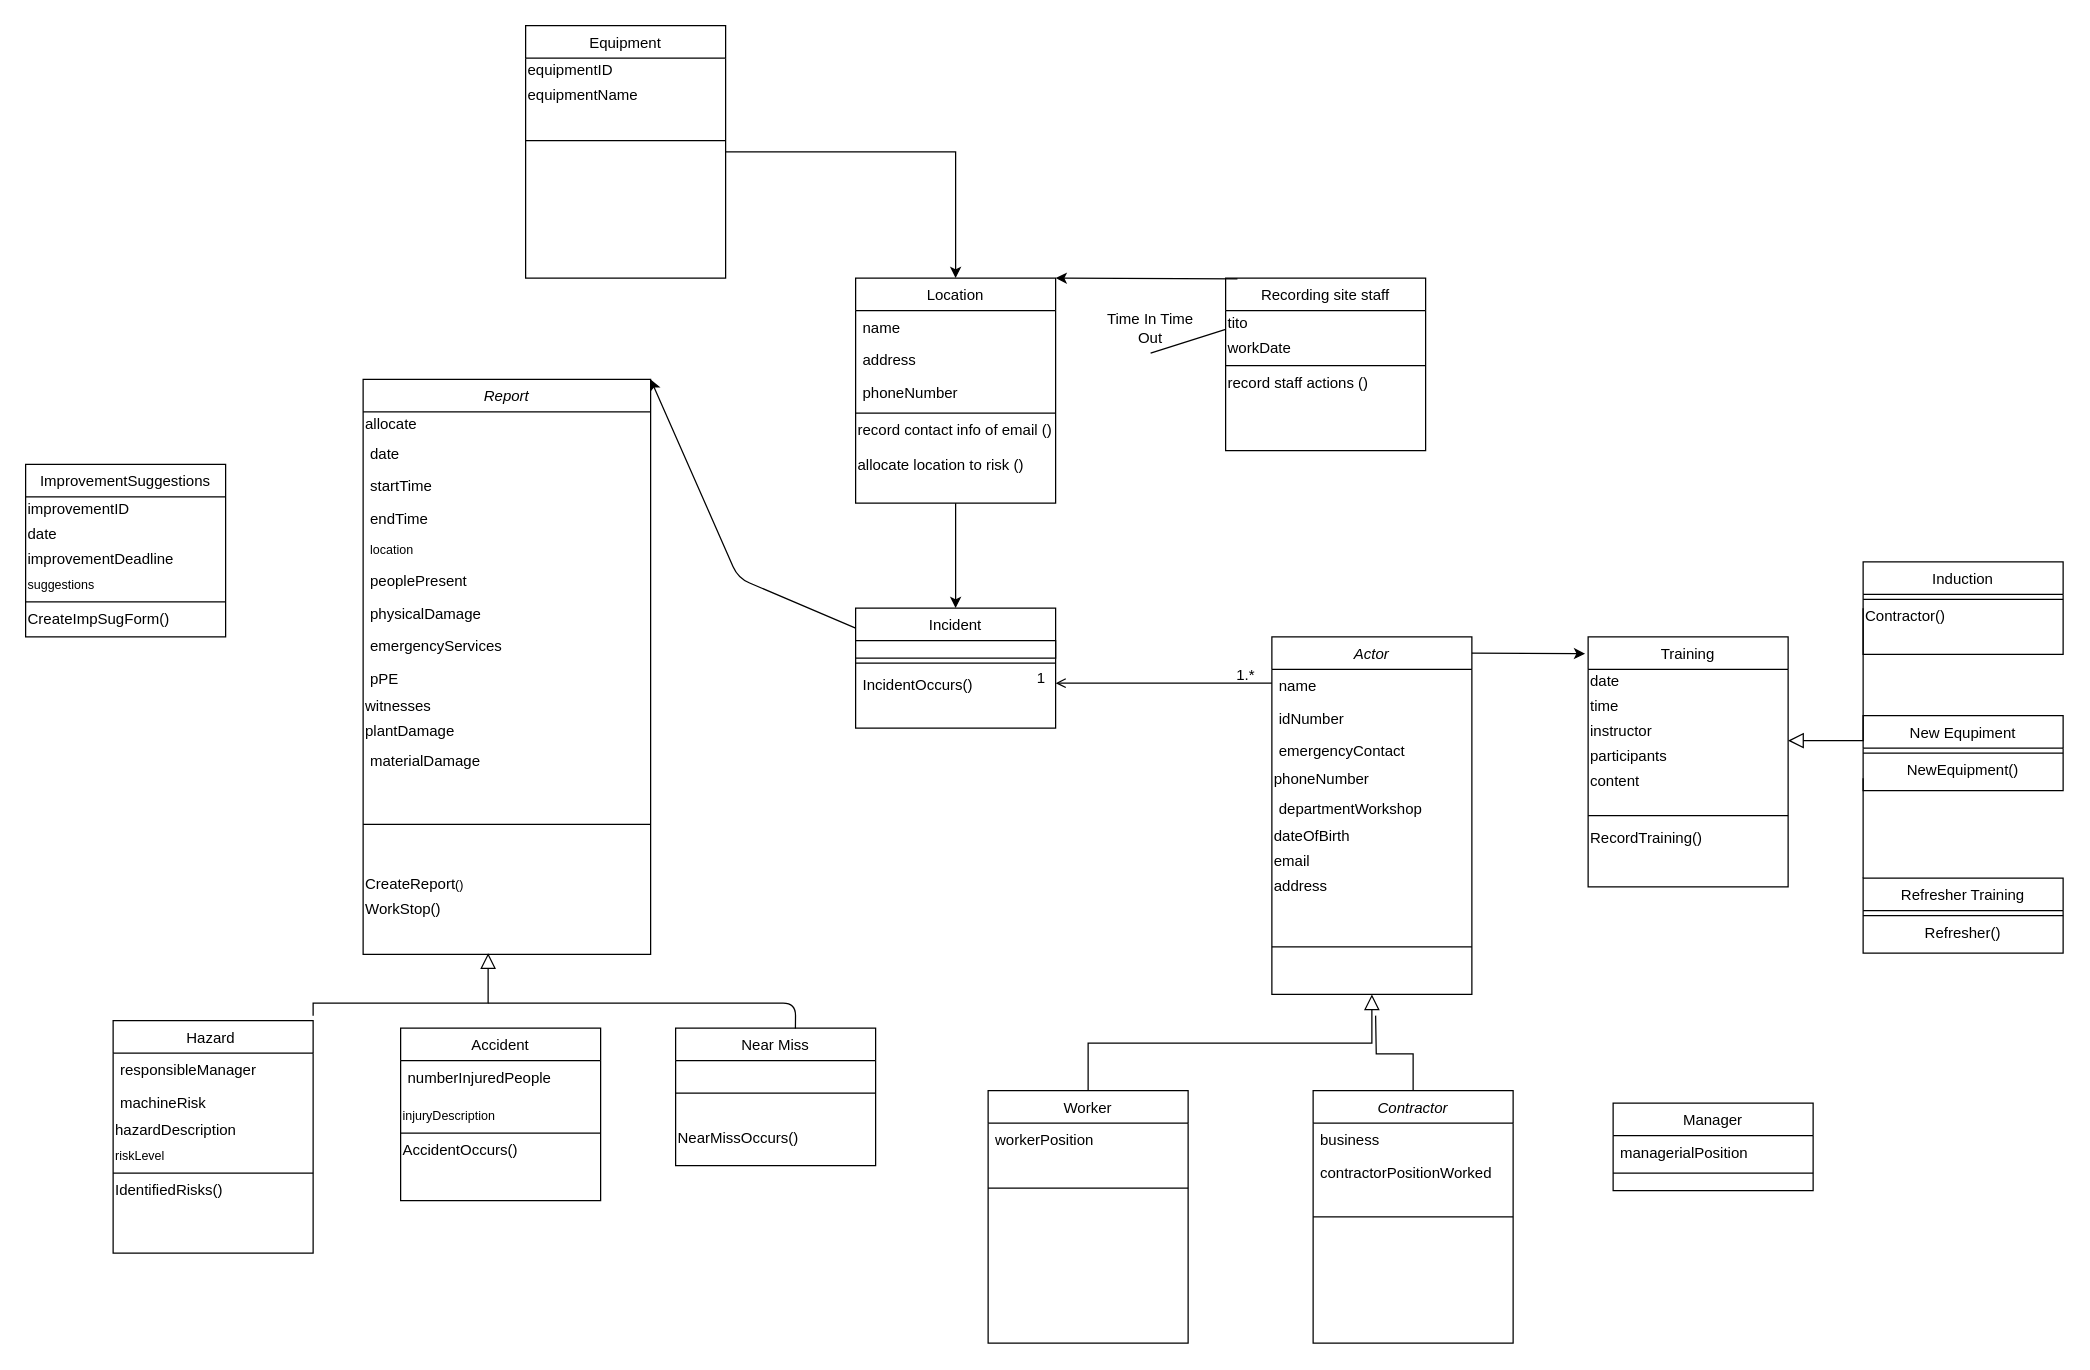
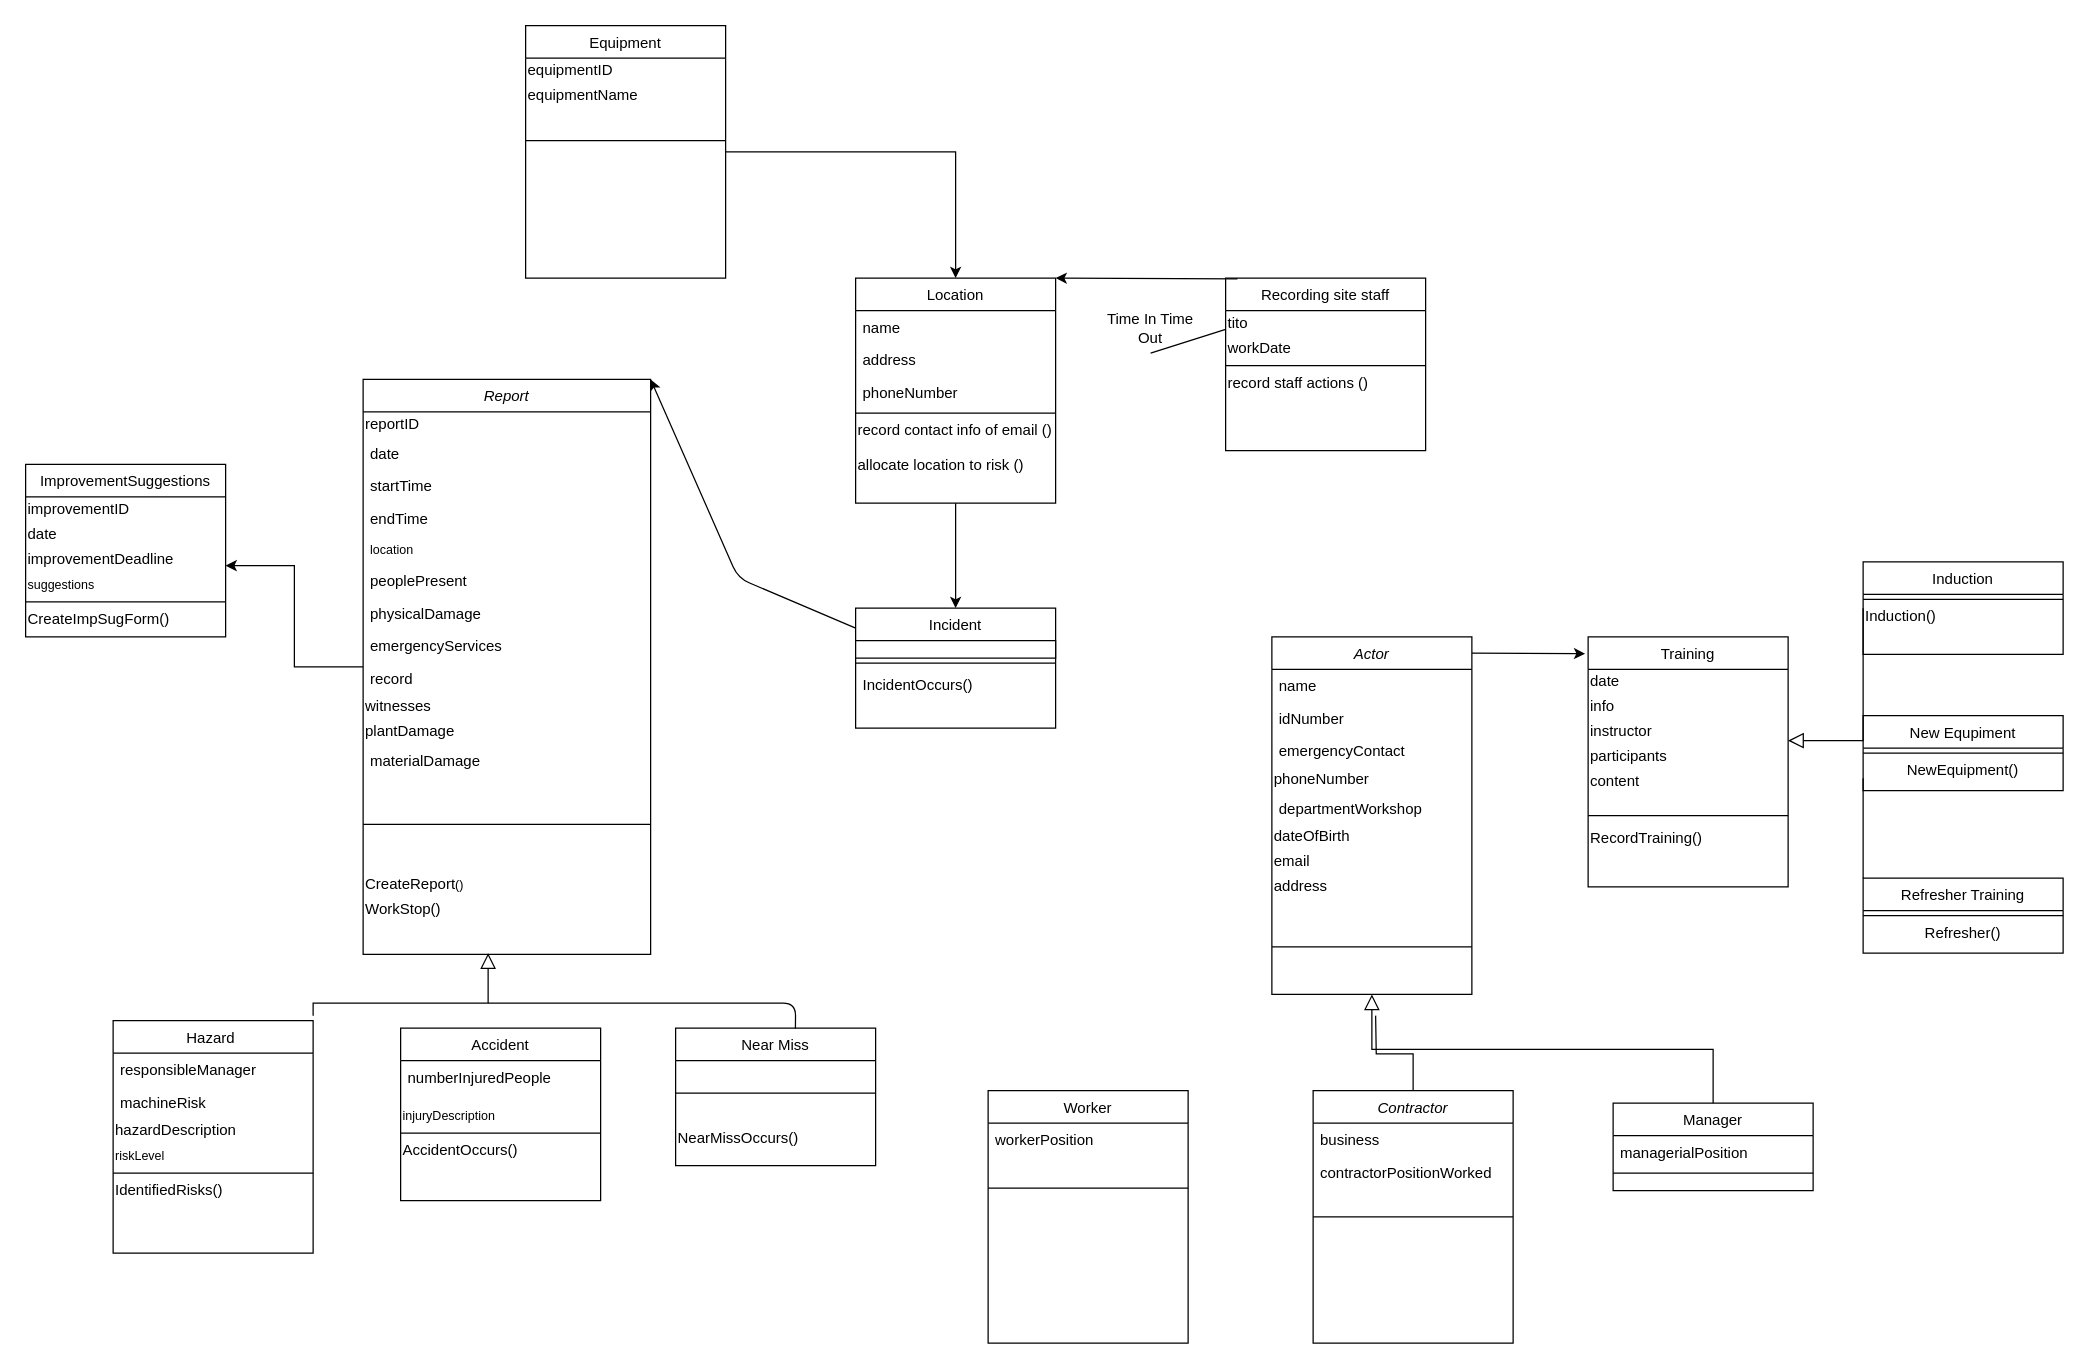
(390, 424) -> (394, 424)
(1916, 617) -> (1910, 617)
none -> (294, 620)
(383, 679) -> (395, 679)
(1164, 683) -> none
(1605, 707) -> (1605, 707)
(1204, 1043) -> none
none -> (1567, 1049)
